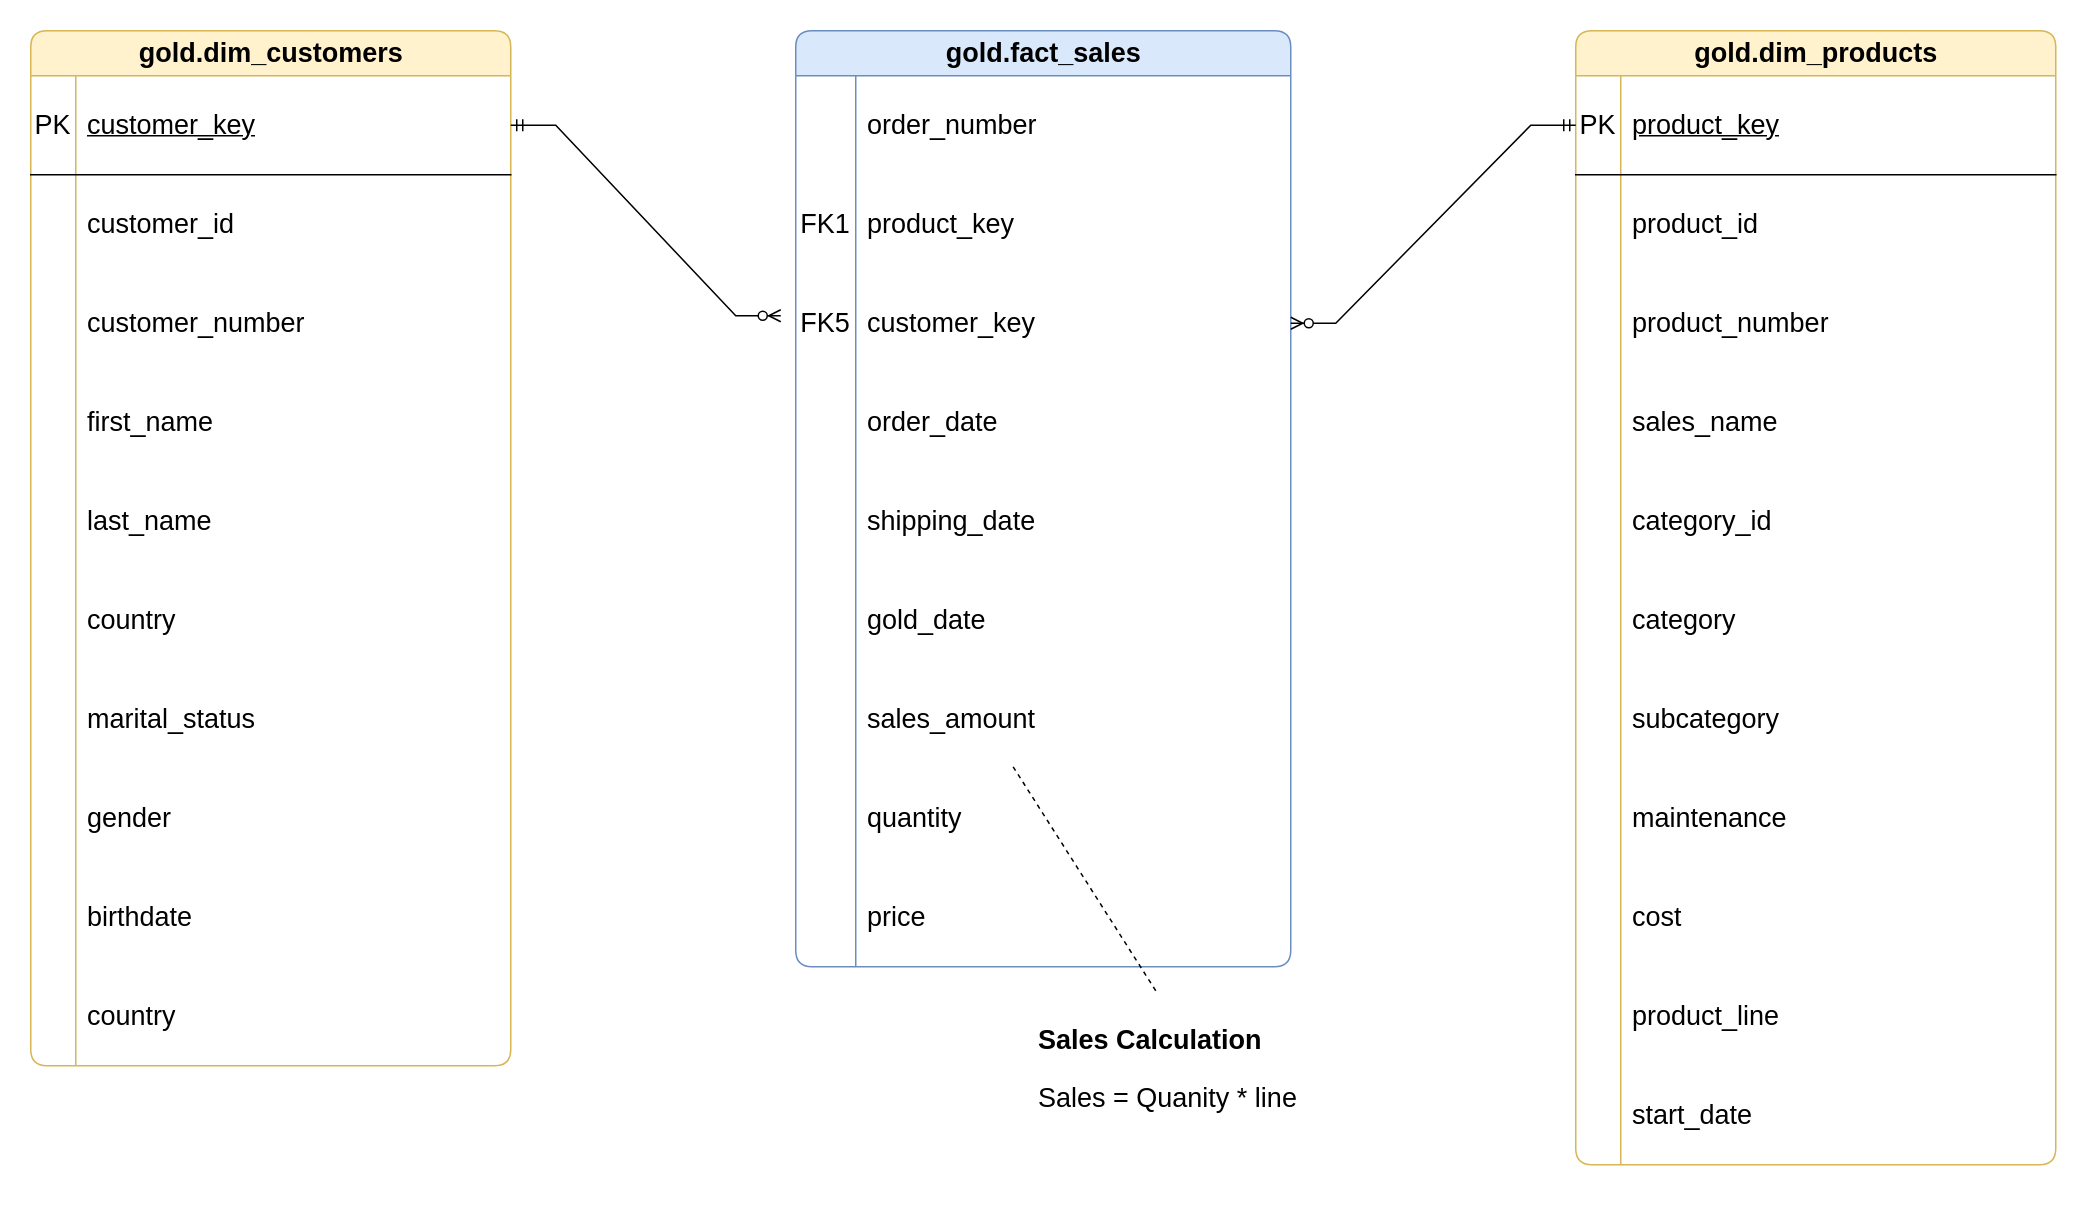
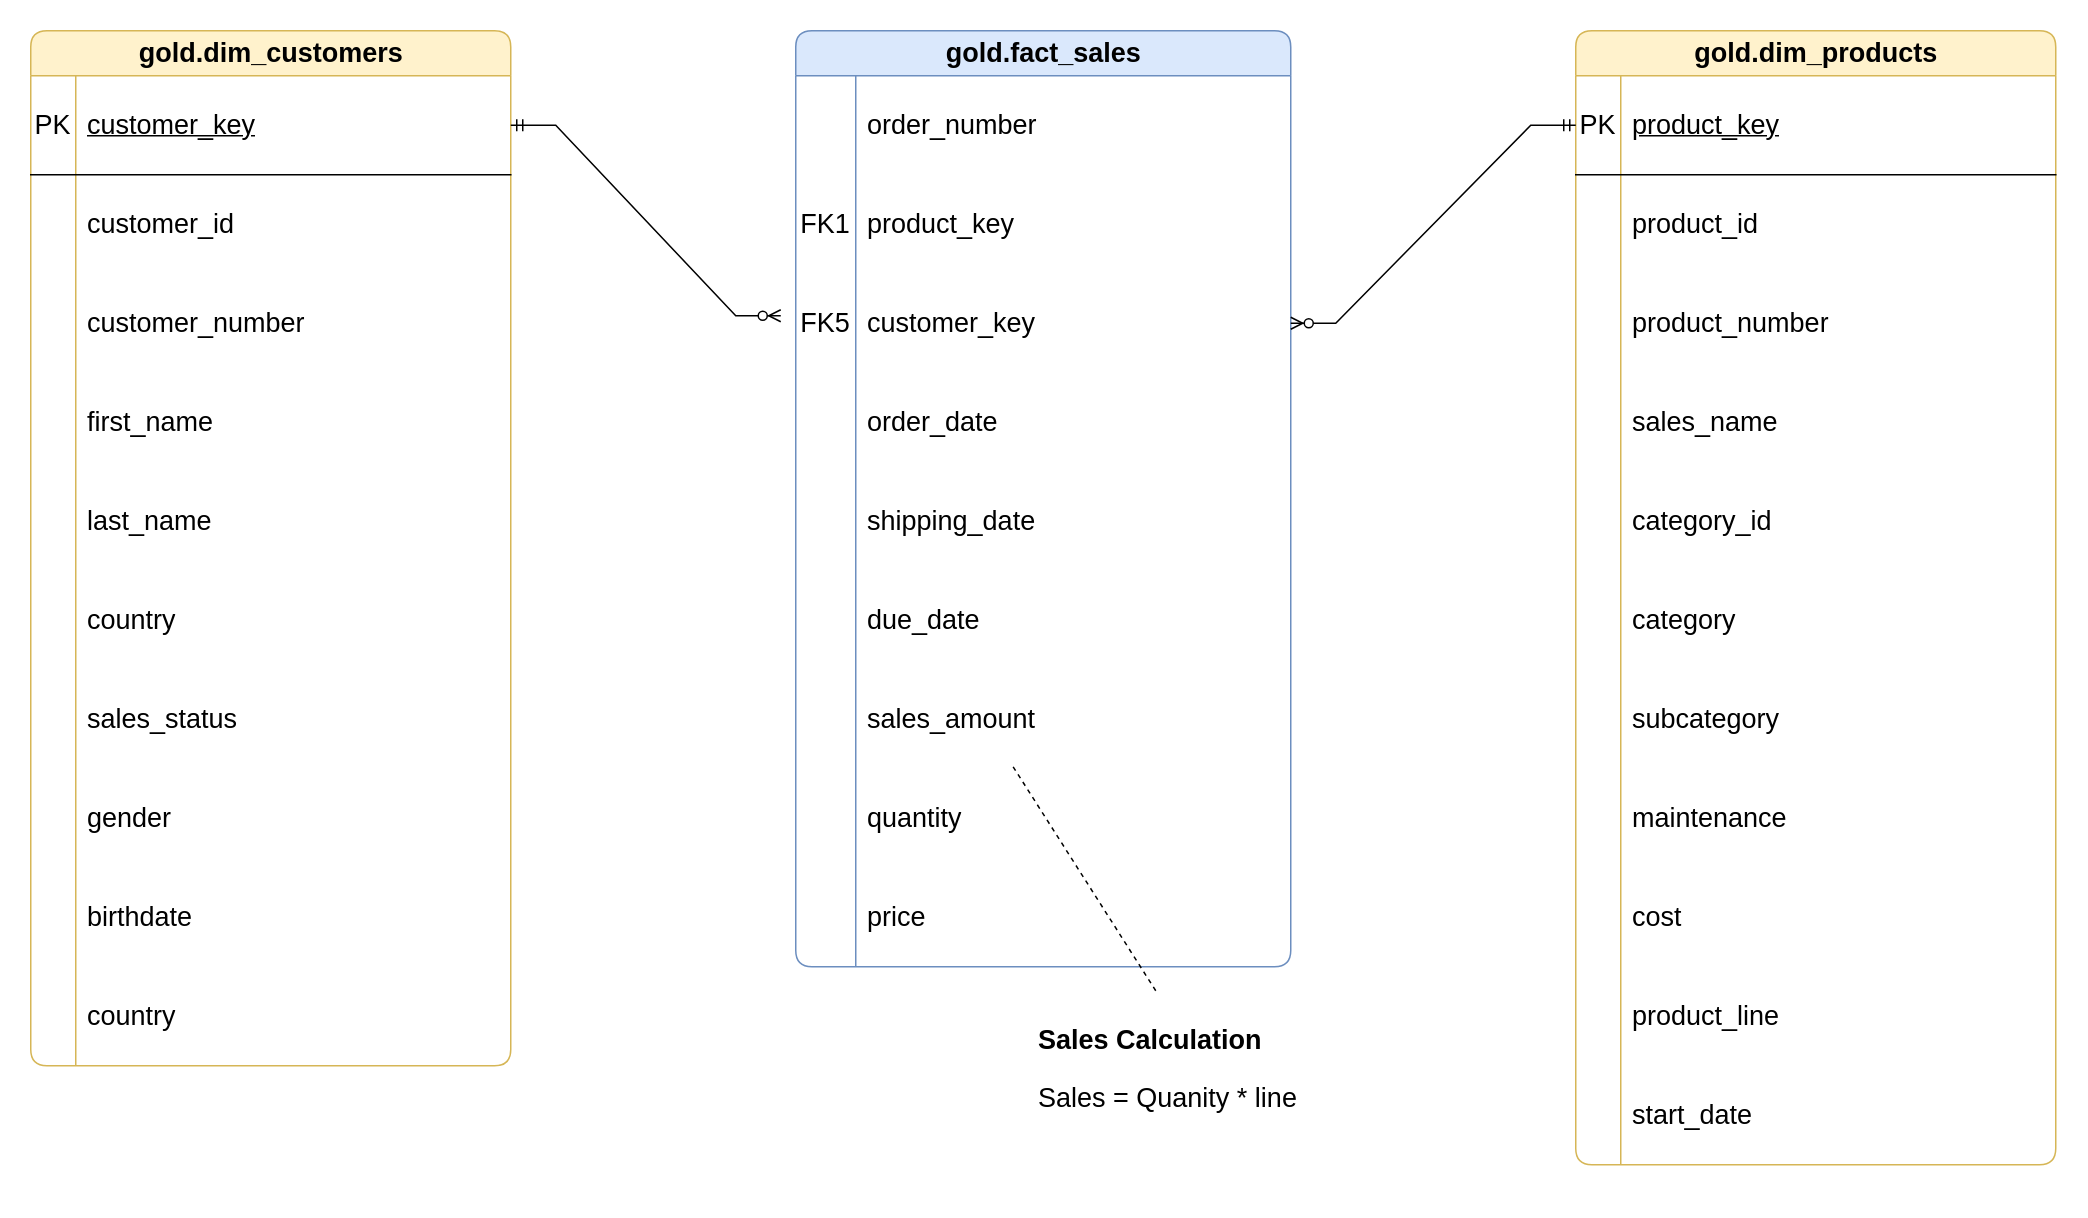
(932, 620) -> (928, 620)
(187, 719) -> (175, 719)
